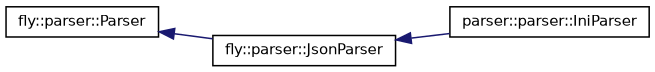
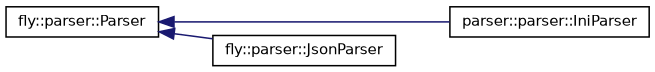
(430, 36) -> (312, 22)
